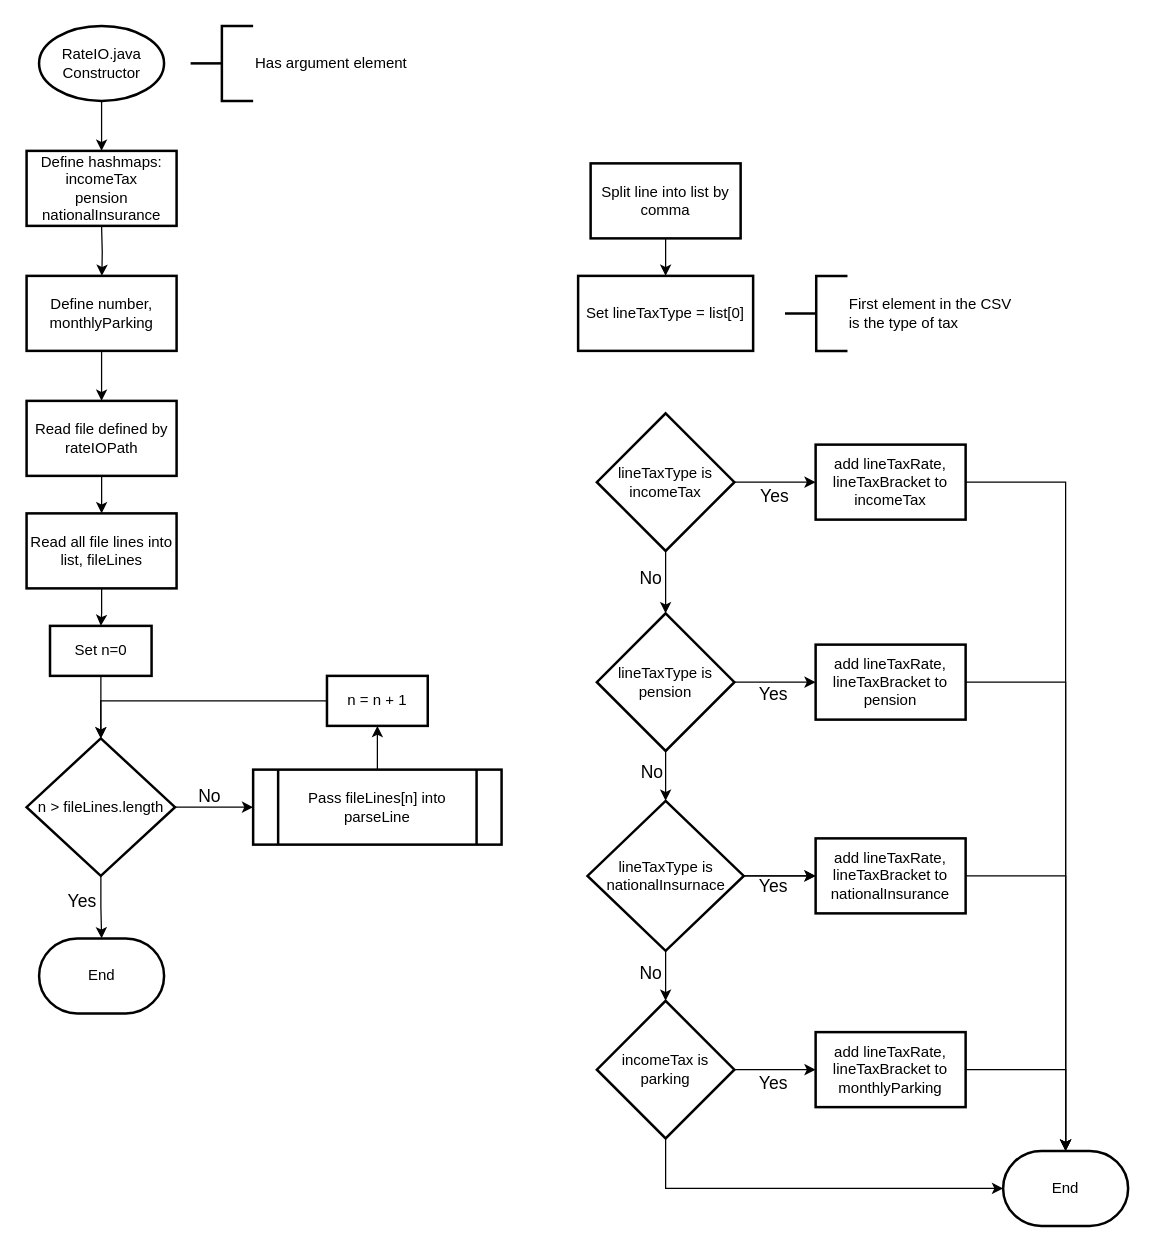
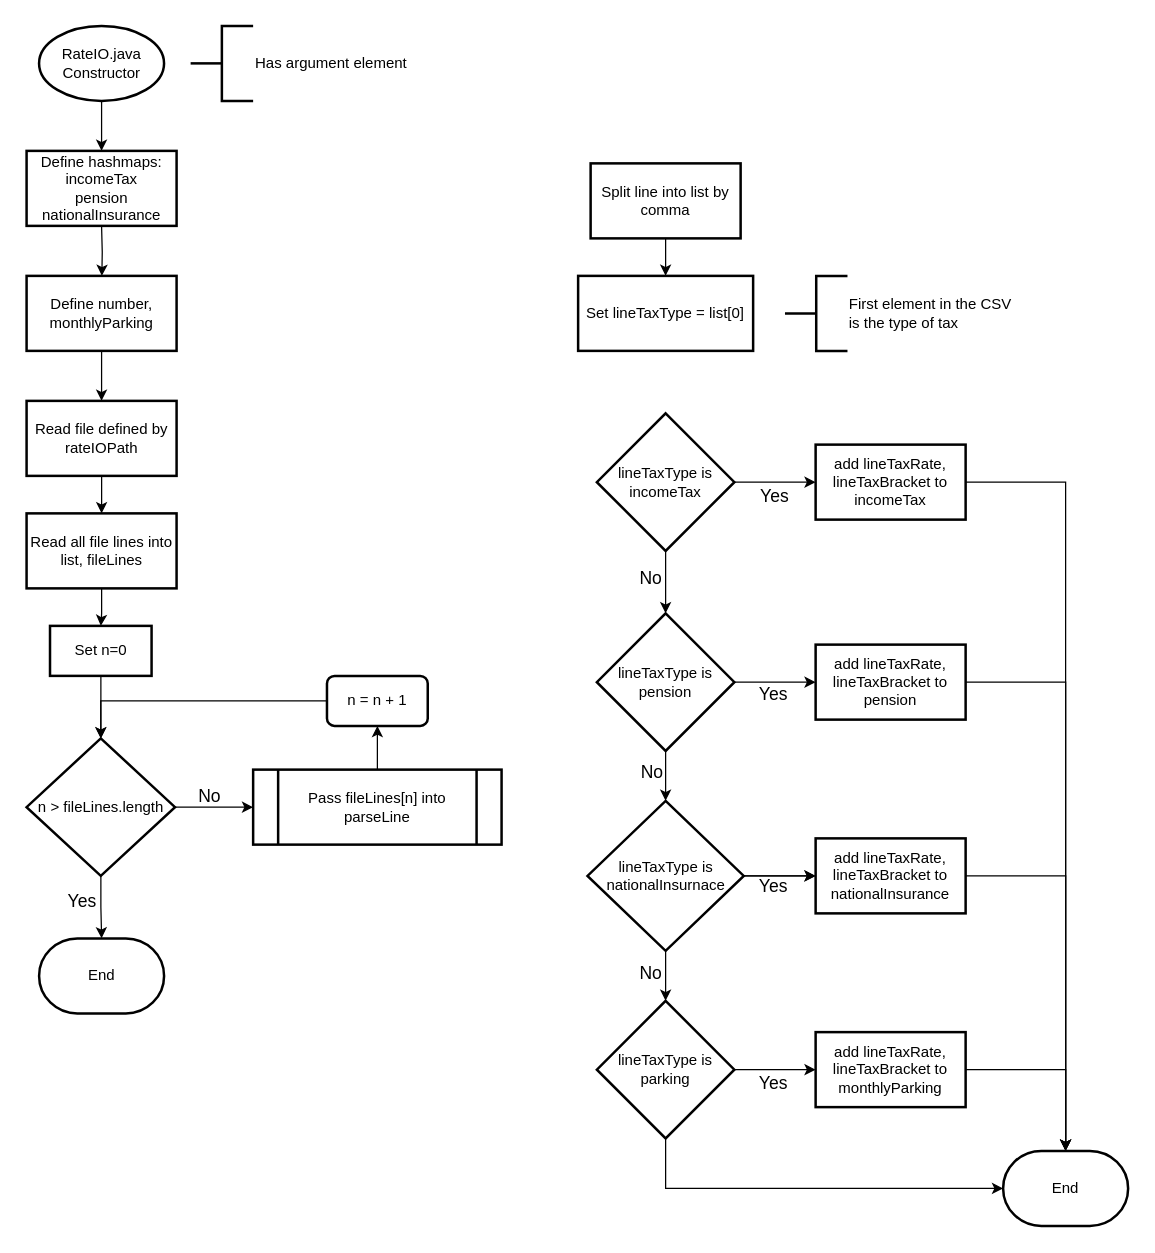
(377, 701) -> (377, 701)
(666, 1069) -> (666, 1069)
